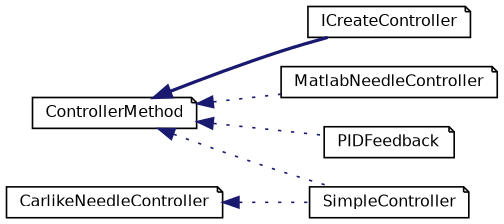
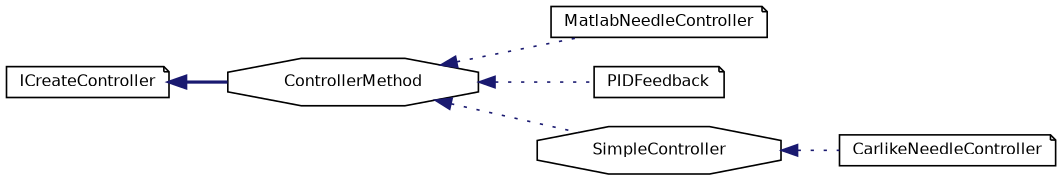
(248, 62) -> (207, 82)
(115, 113) -> (353, 82)
(274, 202) -> (819, 150)
(389, 202) -> (659, 150)
